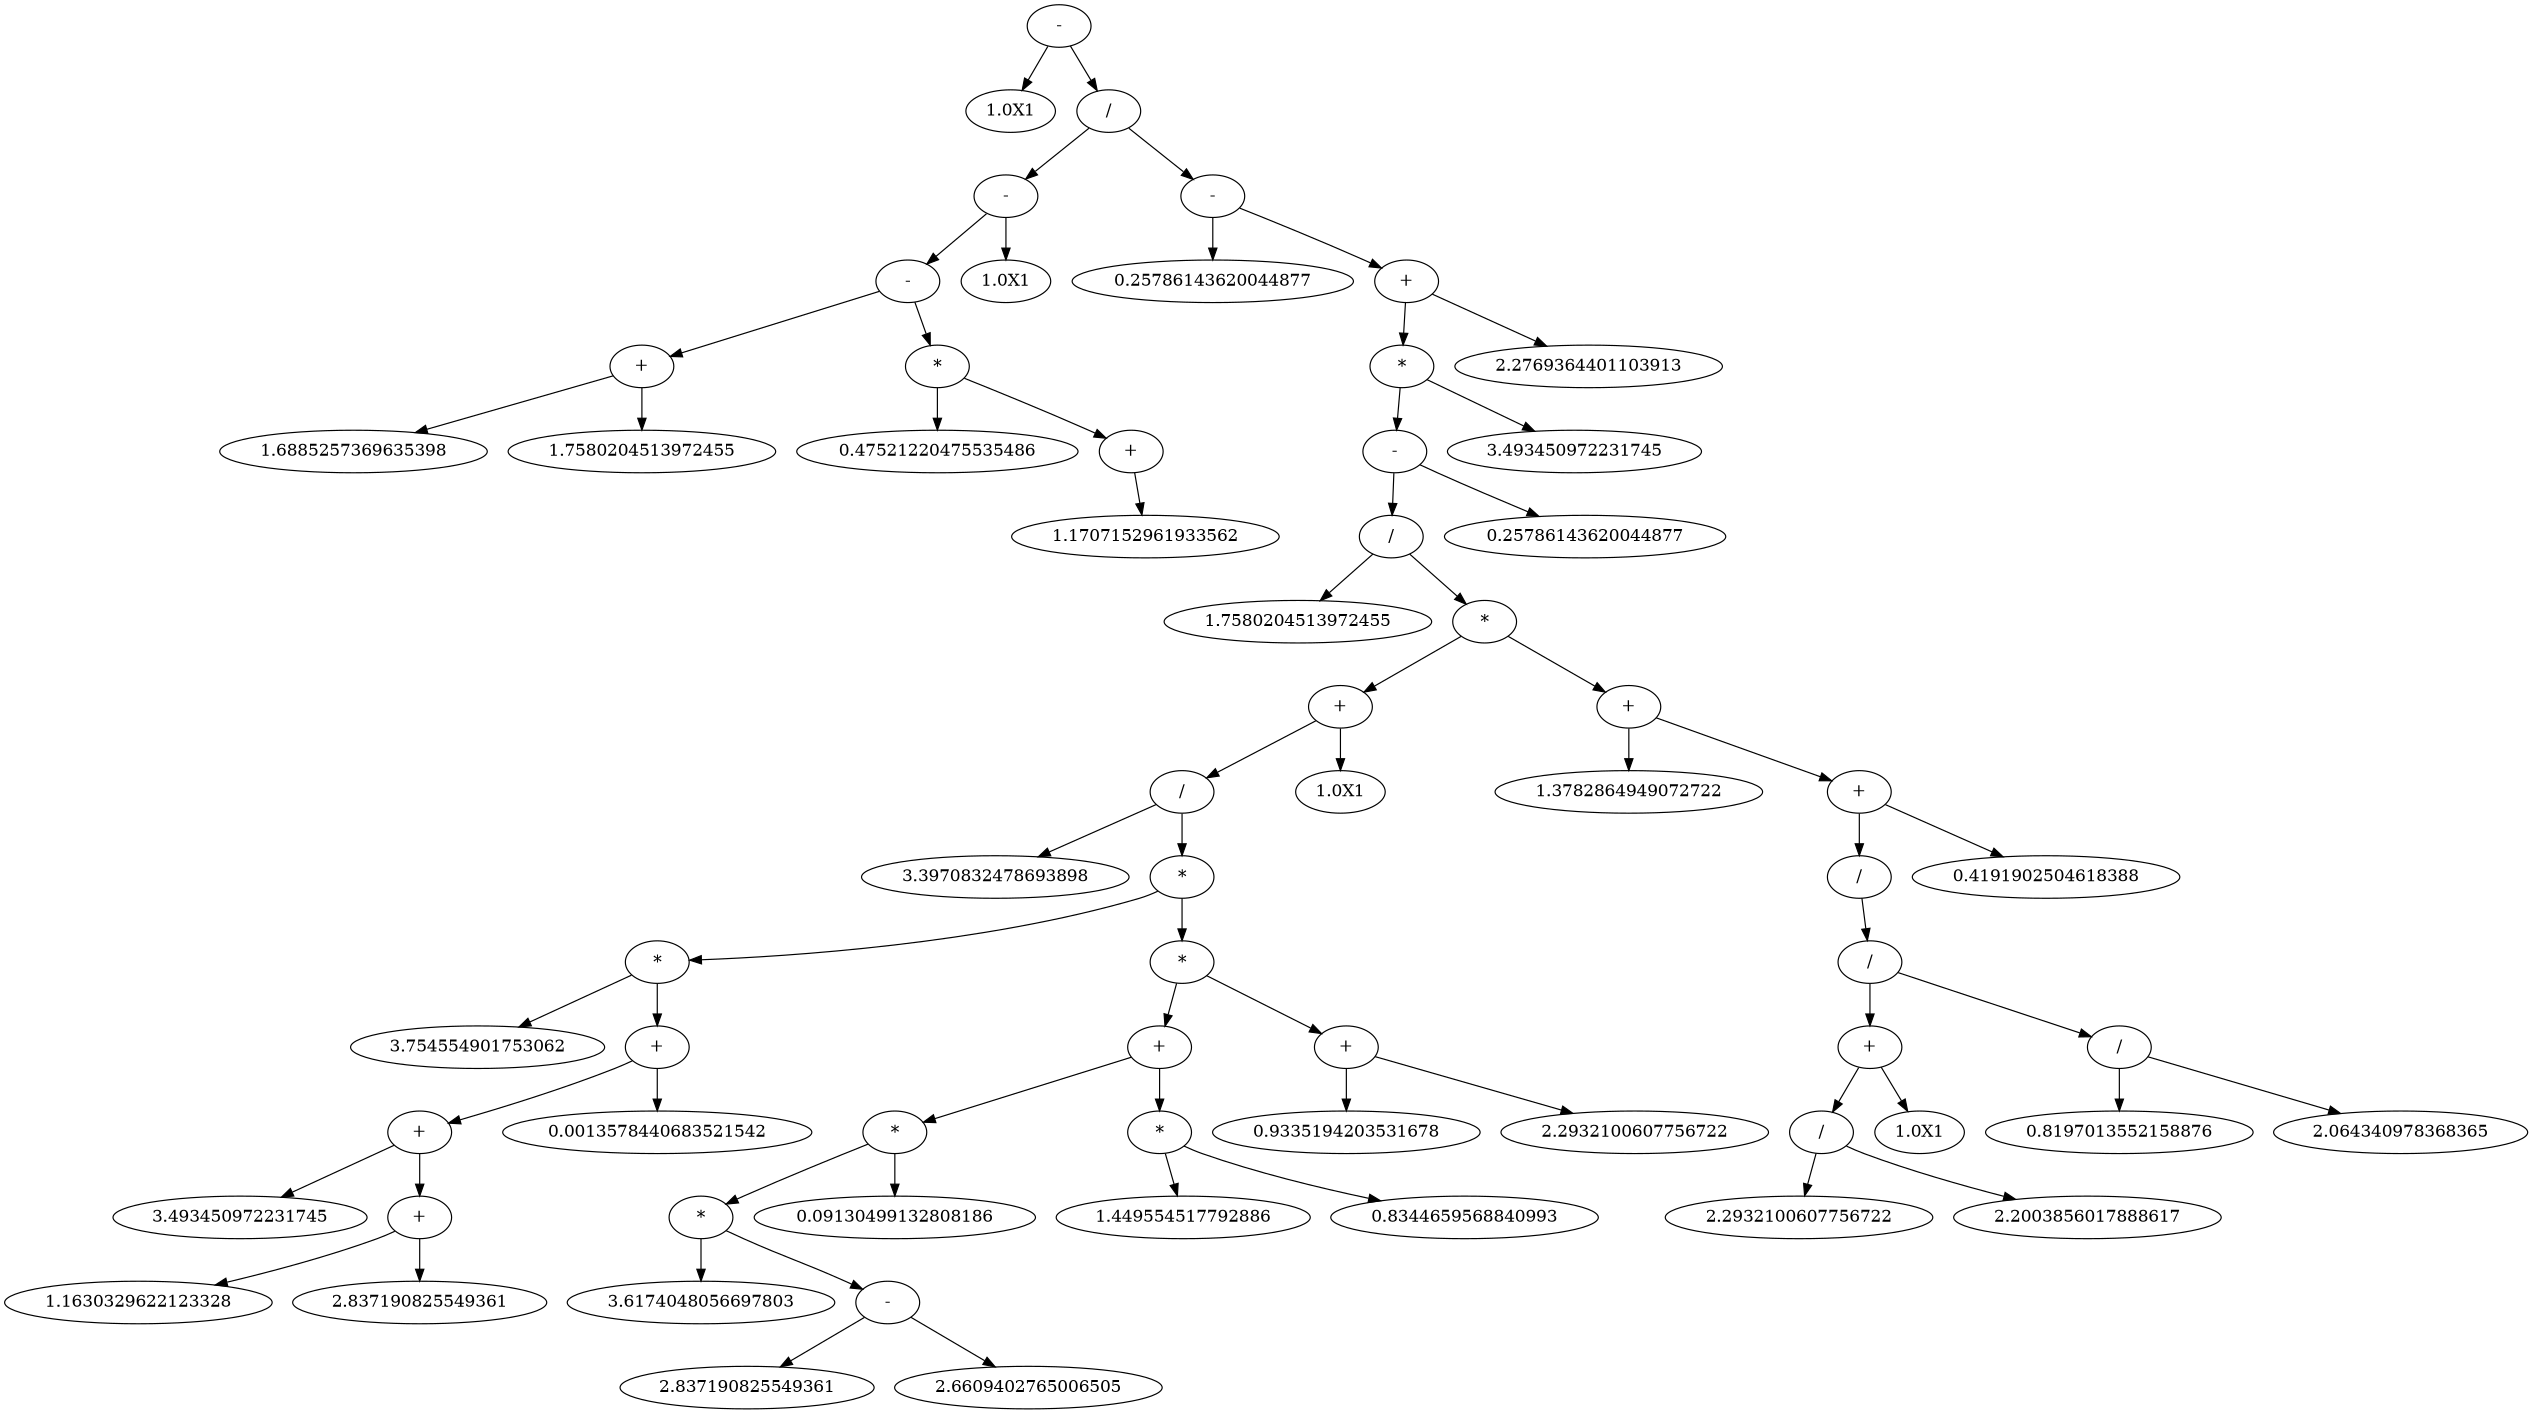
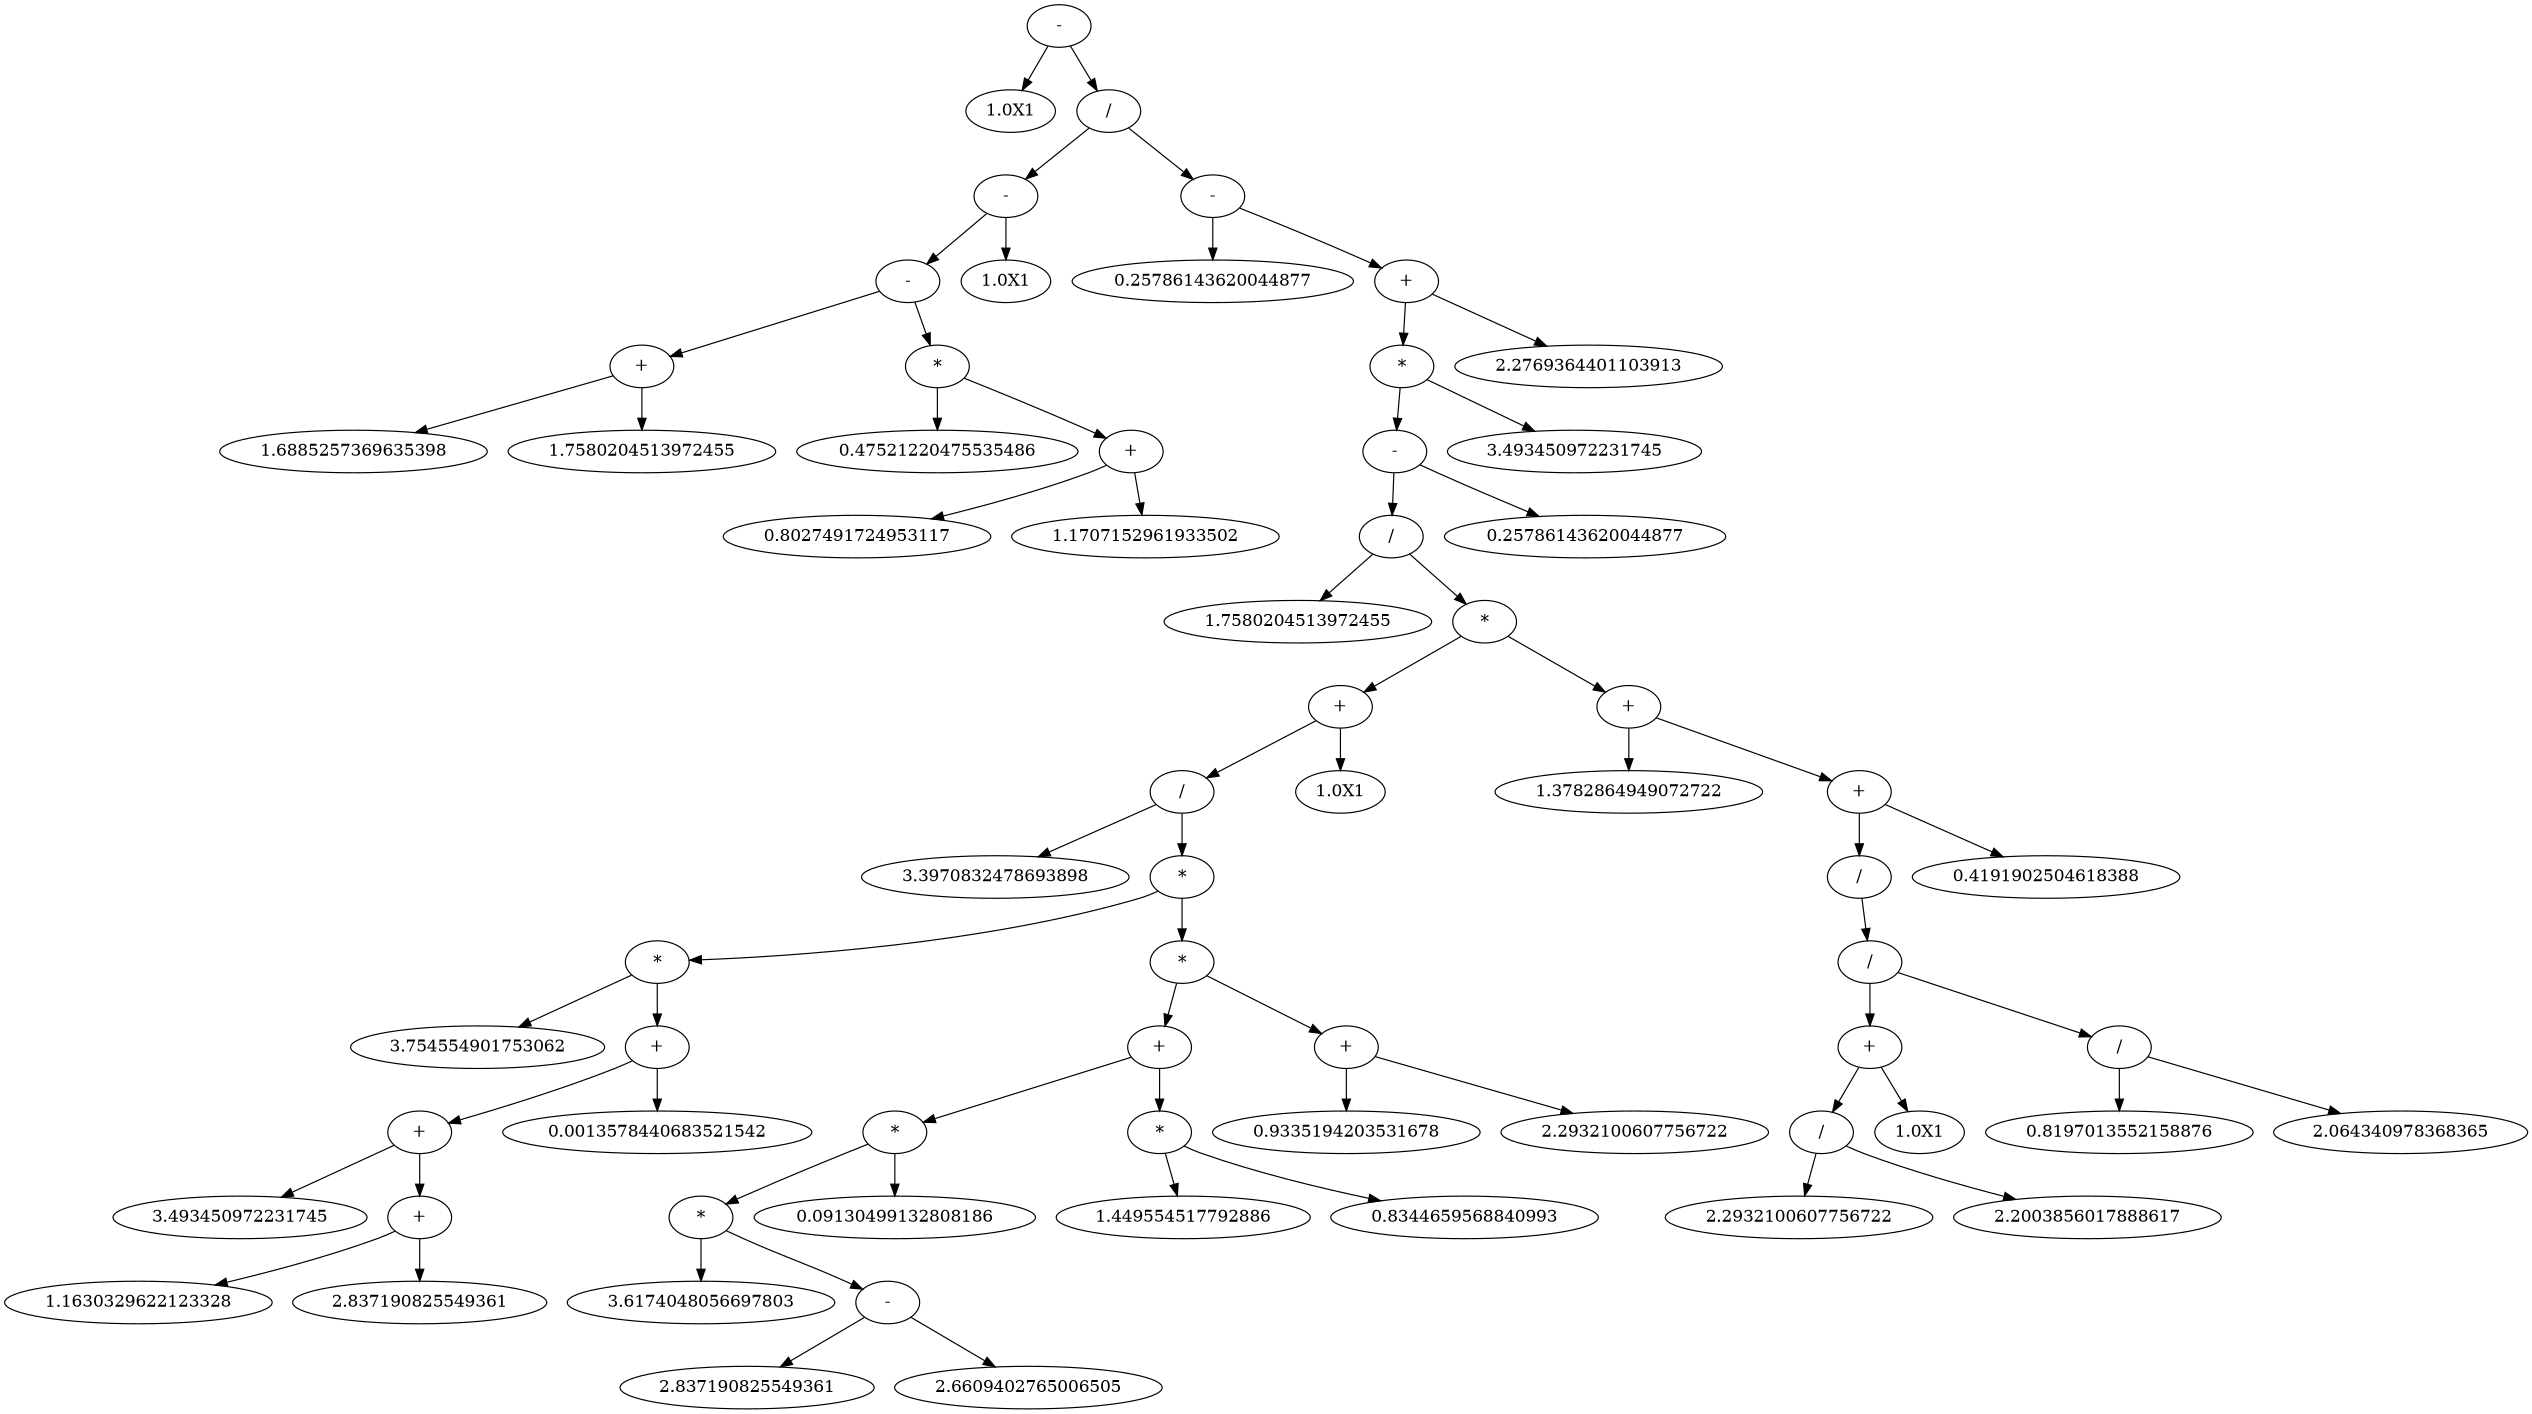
none -> (857, 537)
(1145, 537) -> (1145, 537)
